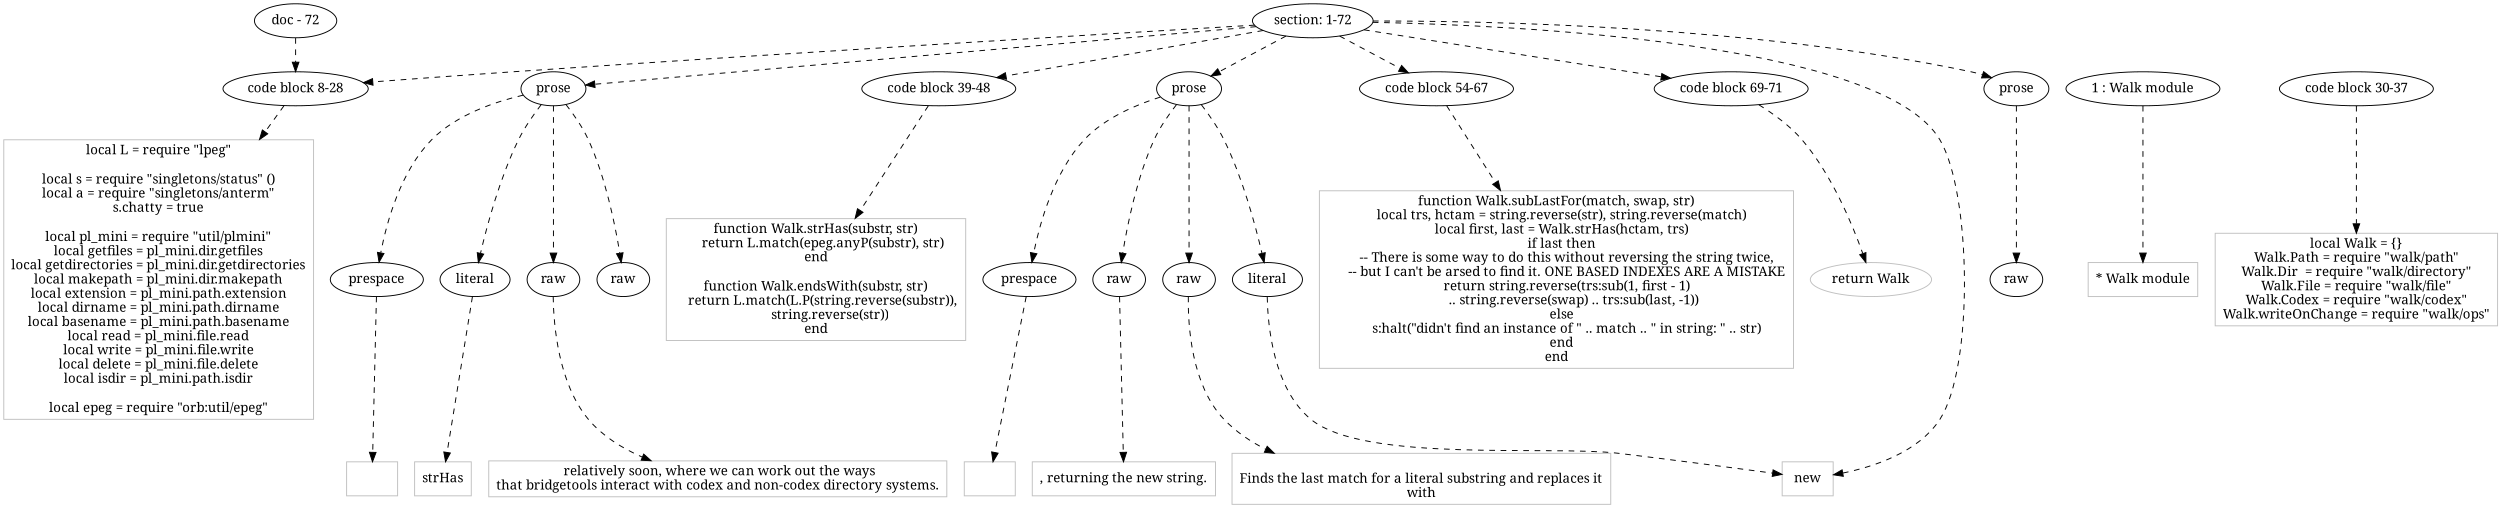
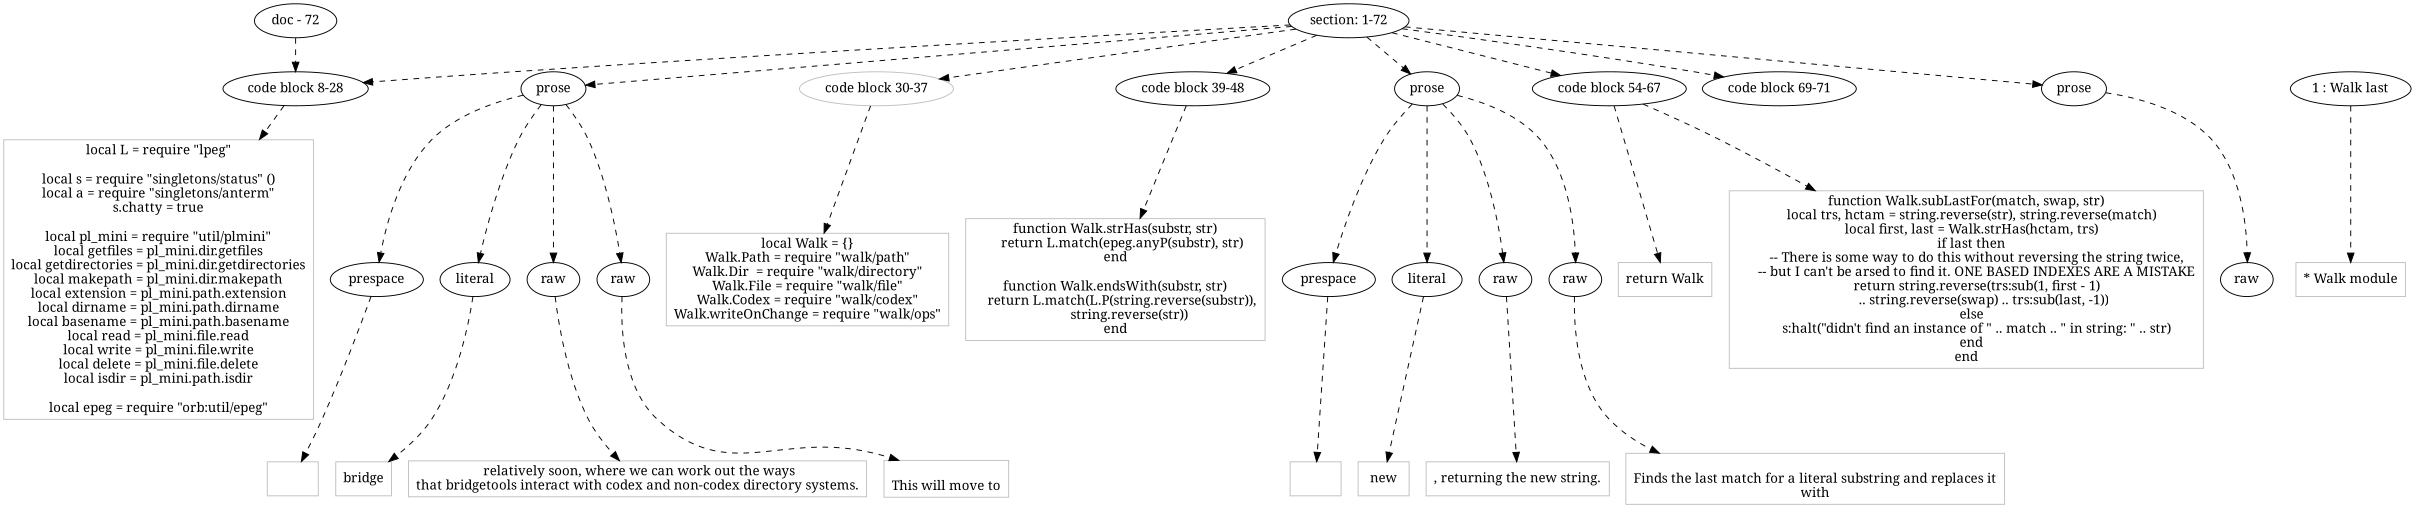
(1862, 87) -> (1122, 53)
(2143, 89) -> (2351, 89)
(2356, 89) -> (876, 89)
(1824, 170) -> (1636, 180)
(1871, 280) -> (1665, 280)
(443, 479) -> (364, 479)
none -> (946, 479)
